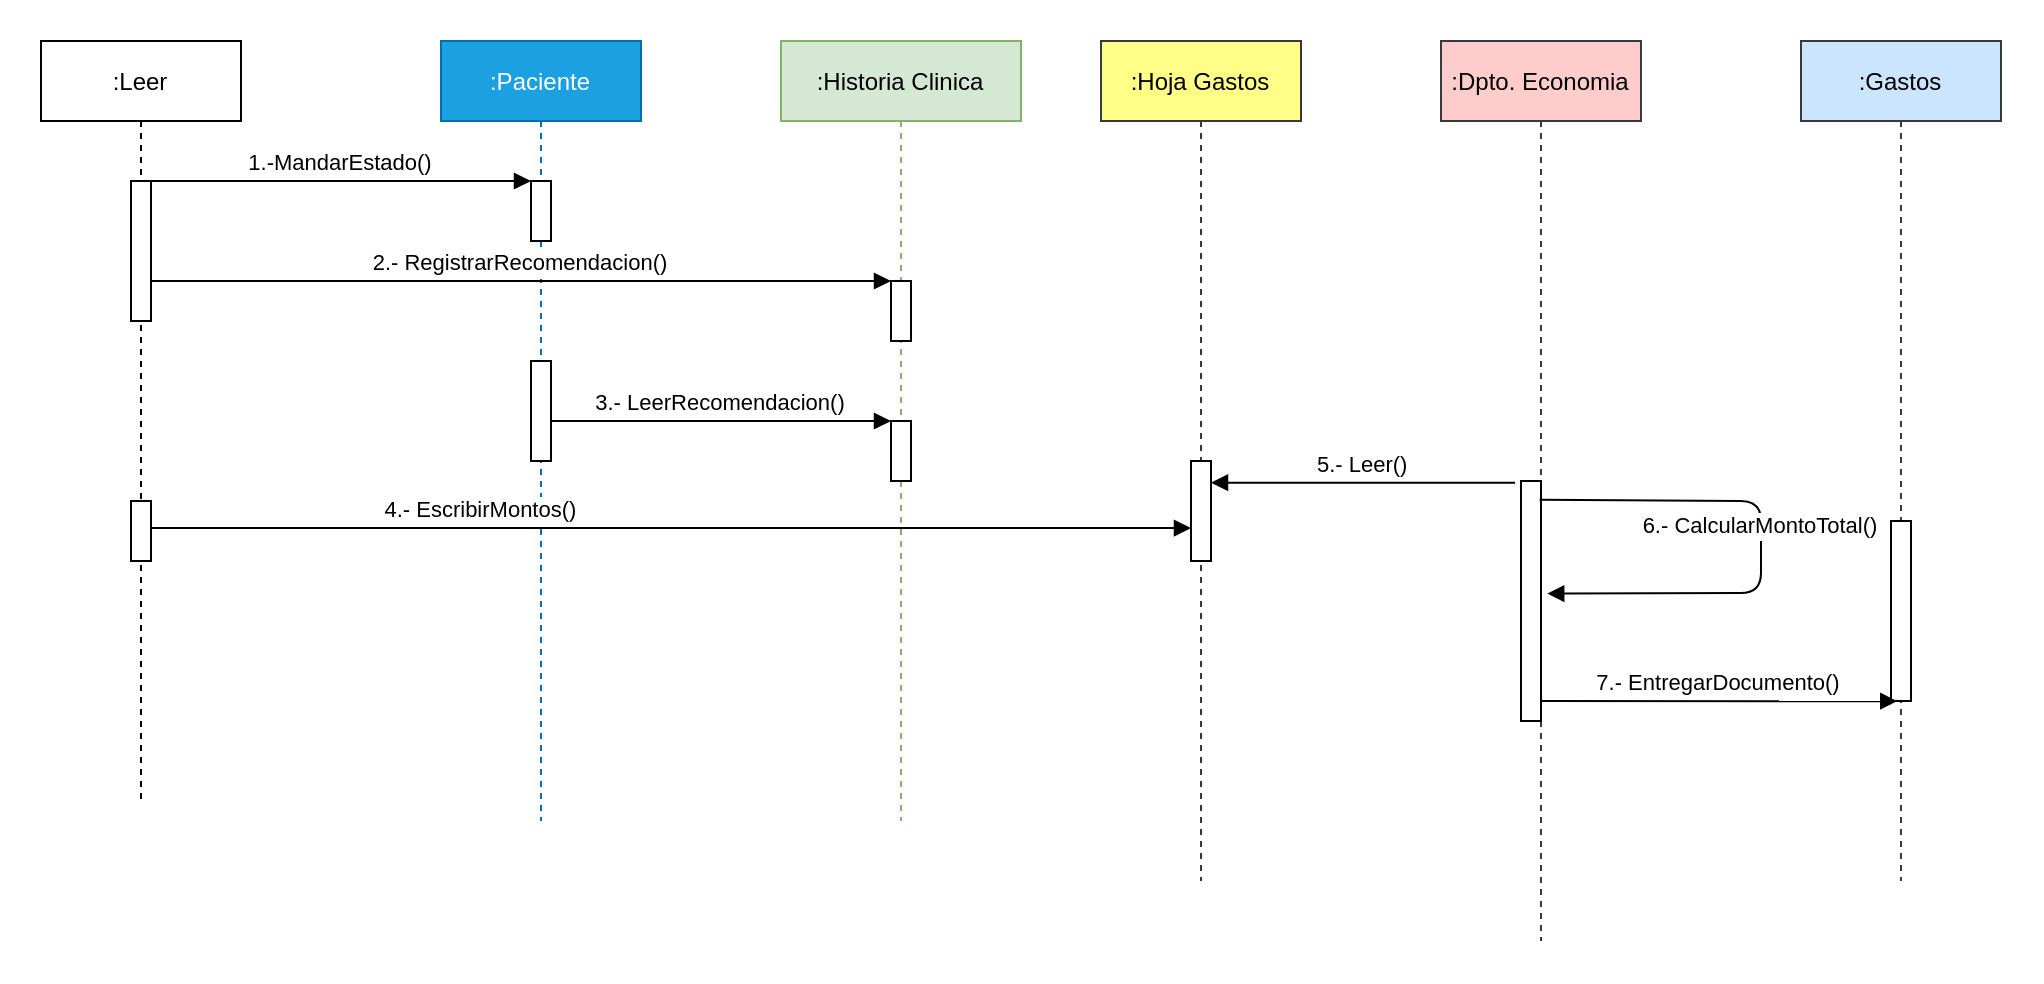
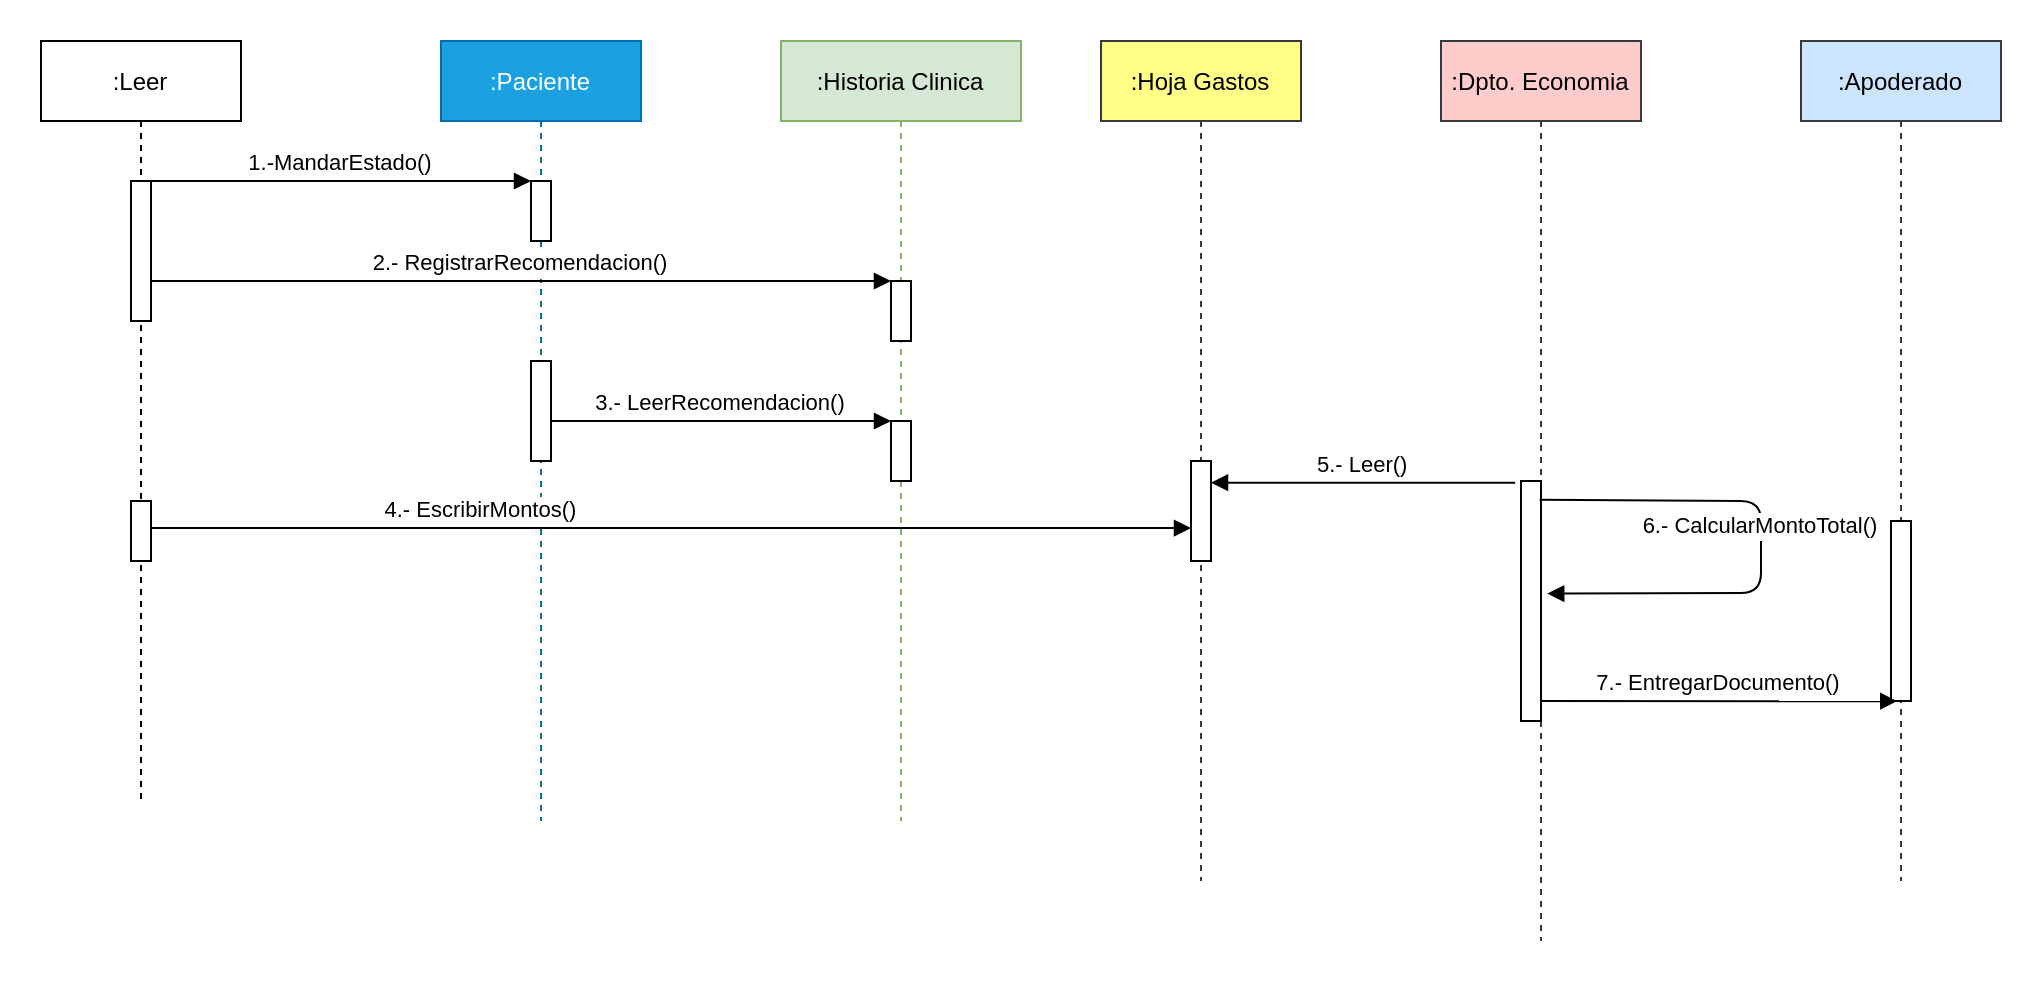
(1900, 82) -> (1900, 82)
